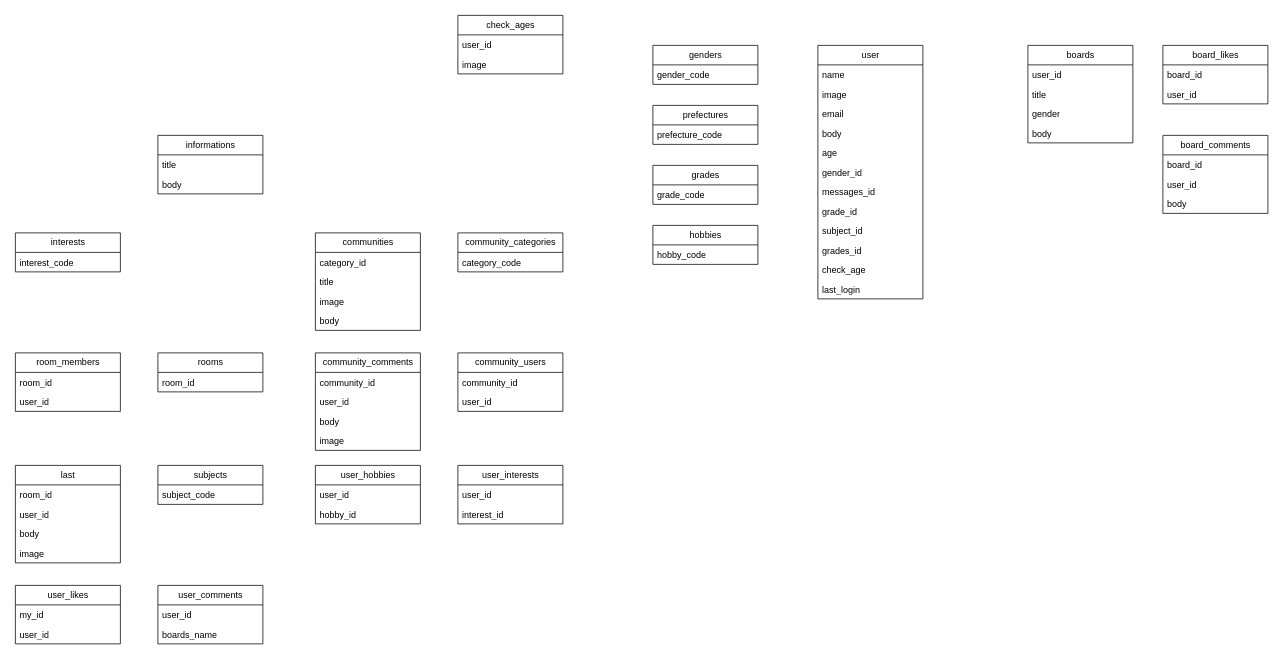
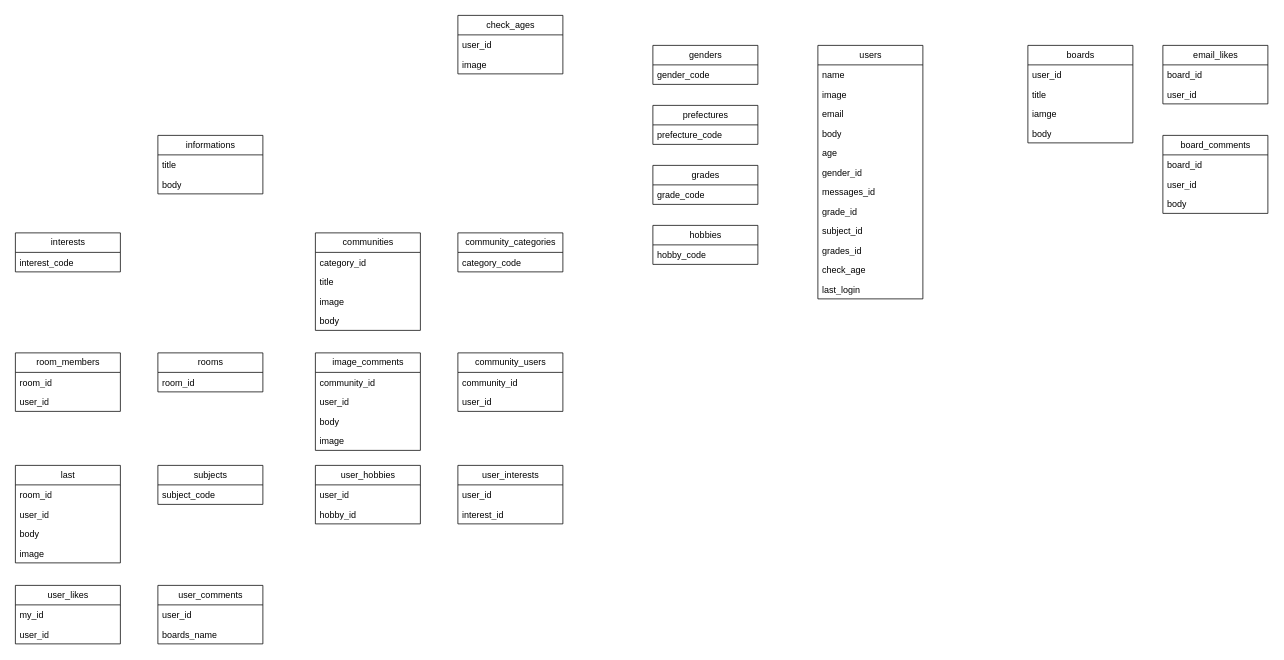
(871, 55) -> (871, 55)
(1216, 55) -> (1216, 55)
(1047, 115) -> (1044, 115)
(368, 363) -> (368, 363)
